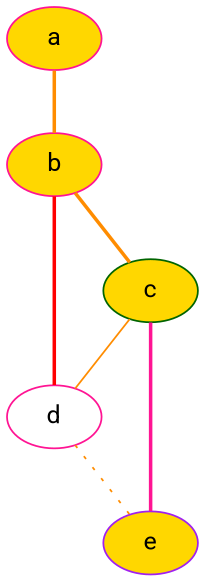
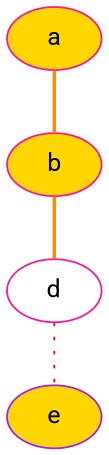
(54, 291) -> (54, 228)
(151, 291) -> none
(102, 480) -> (54, 354)
